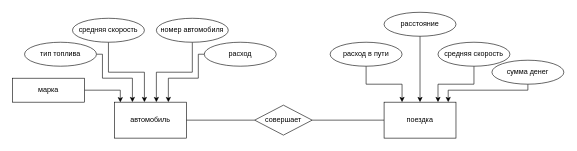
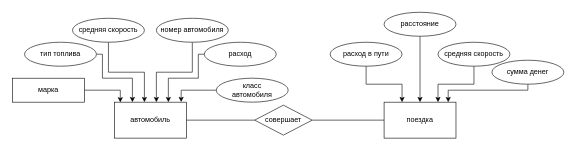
none -> (252, 90)
none -> (181, 92)
